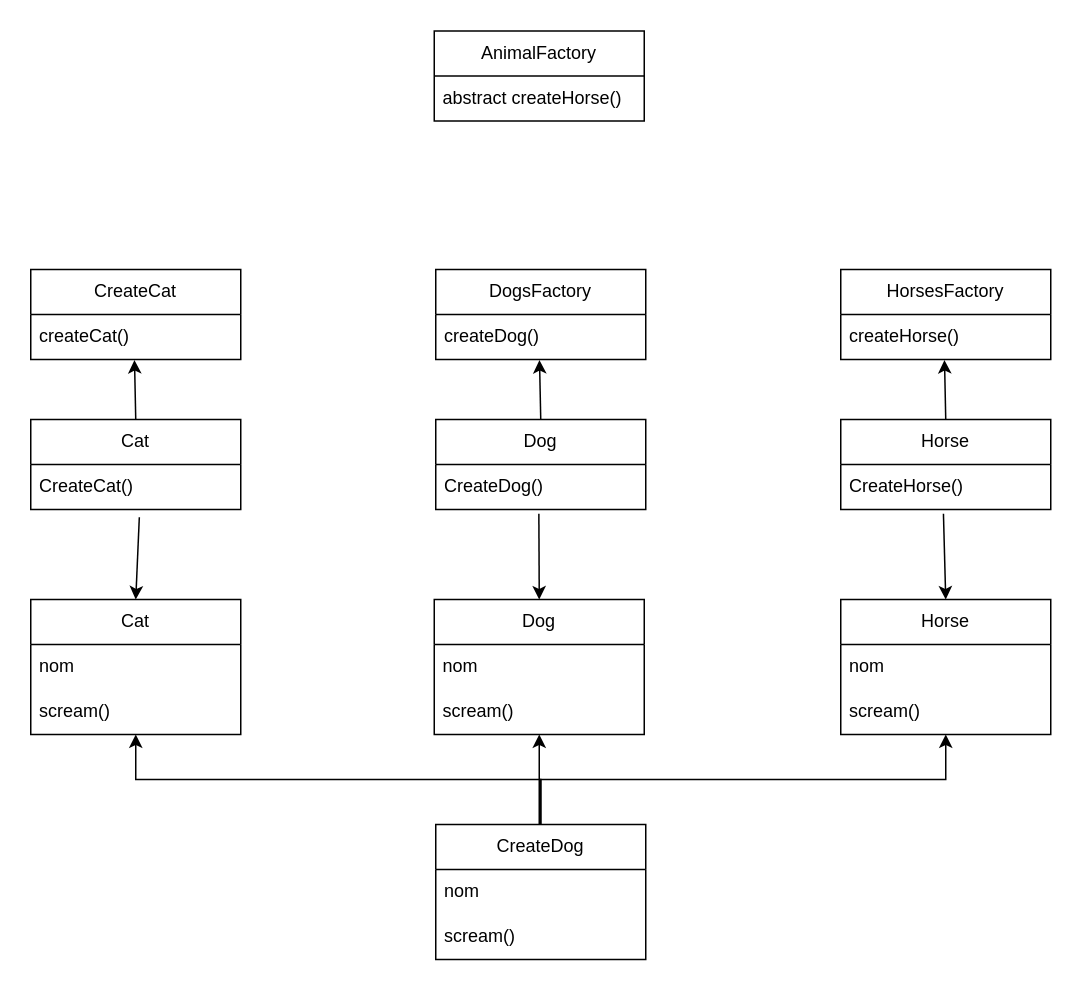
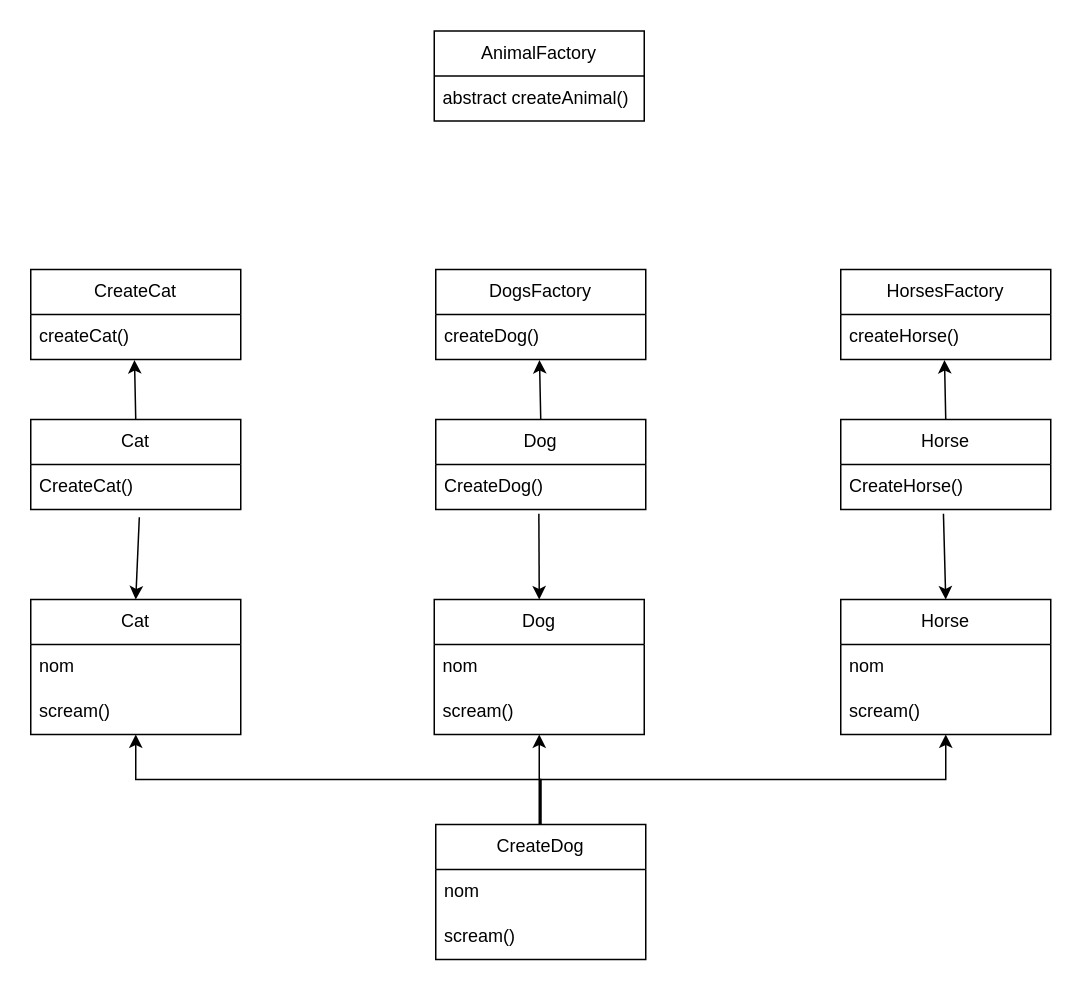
(541, 98) -> (541, 98)
